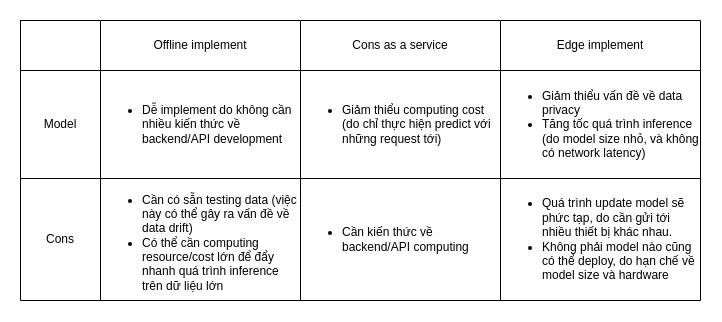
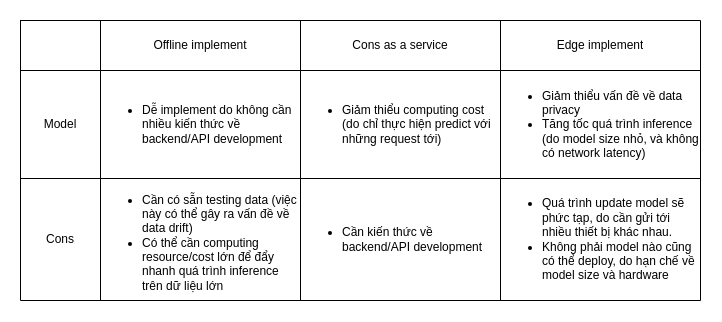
(402, 240) -> (402, 240)
